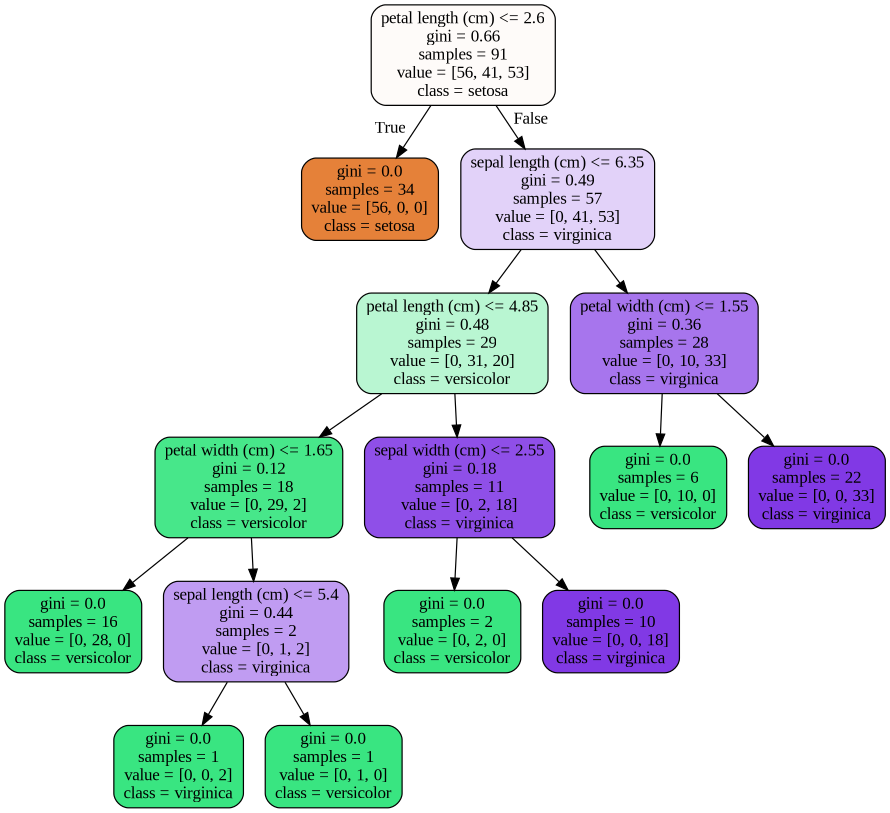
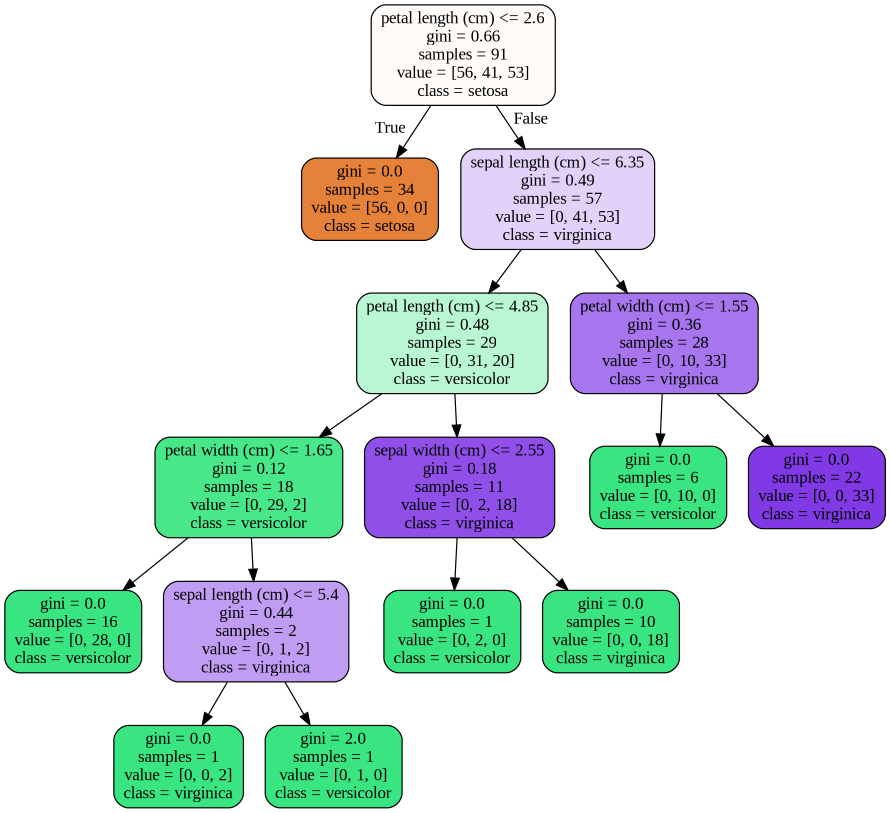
(452, 632) -> (452, 632)
(611, 632) -> (611, 632)
(334, 767) -> (334, 767)
